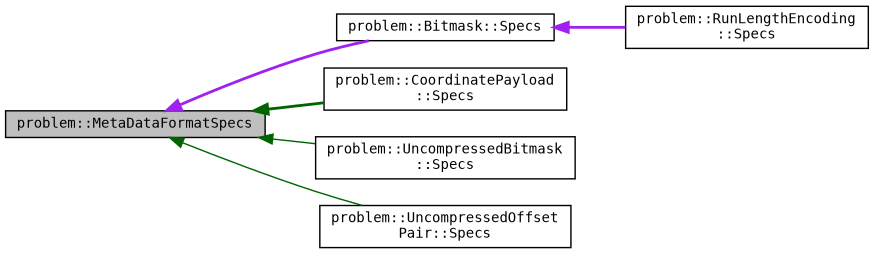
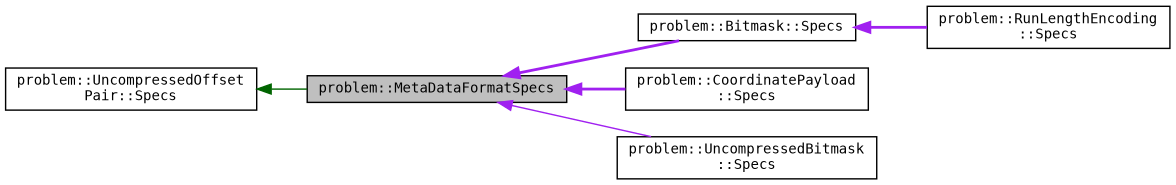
(296, 106) -> (603, 89)
(294, 141) -> (581, 121)
(272, 176) -> (289, 89)
